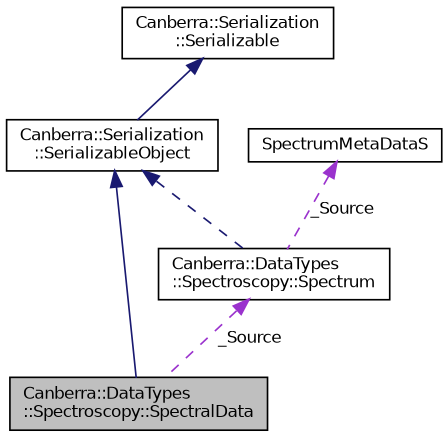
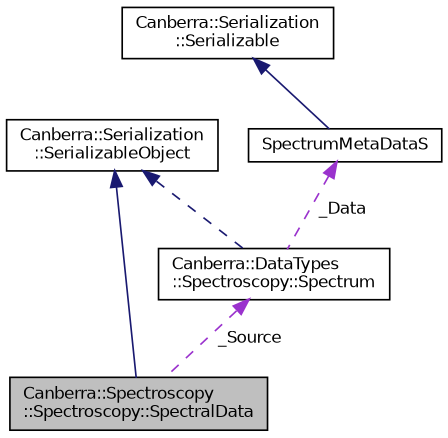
(164, 95) -> (297, 99)
(340, 210) -> (340, 210)
(139, 404) -> (139, 404)
